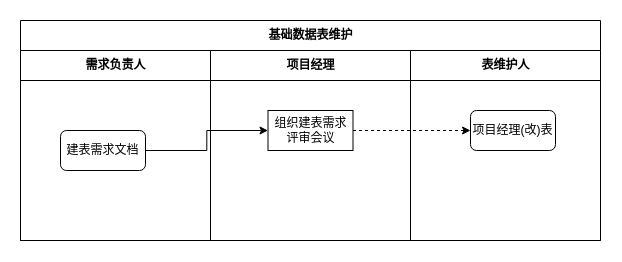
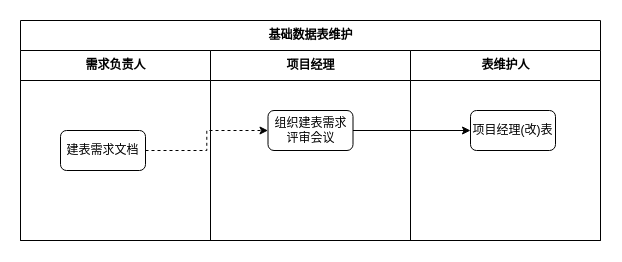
(311, 131) -> (311, 131)
(408, 131) -> (408, 131)
(207, 145) -> (207, 145)
